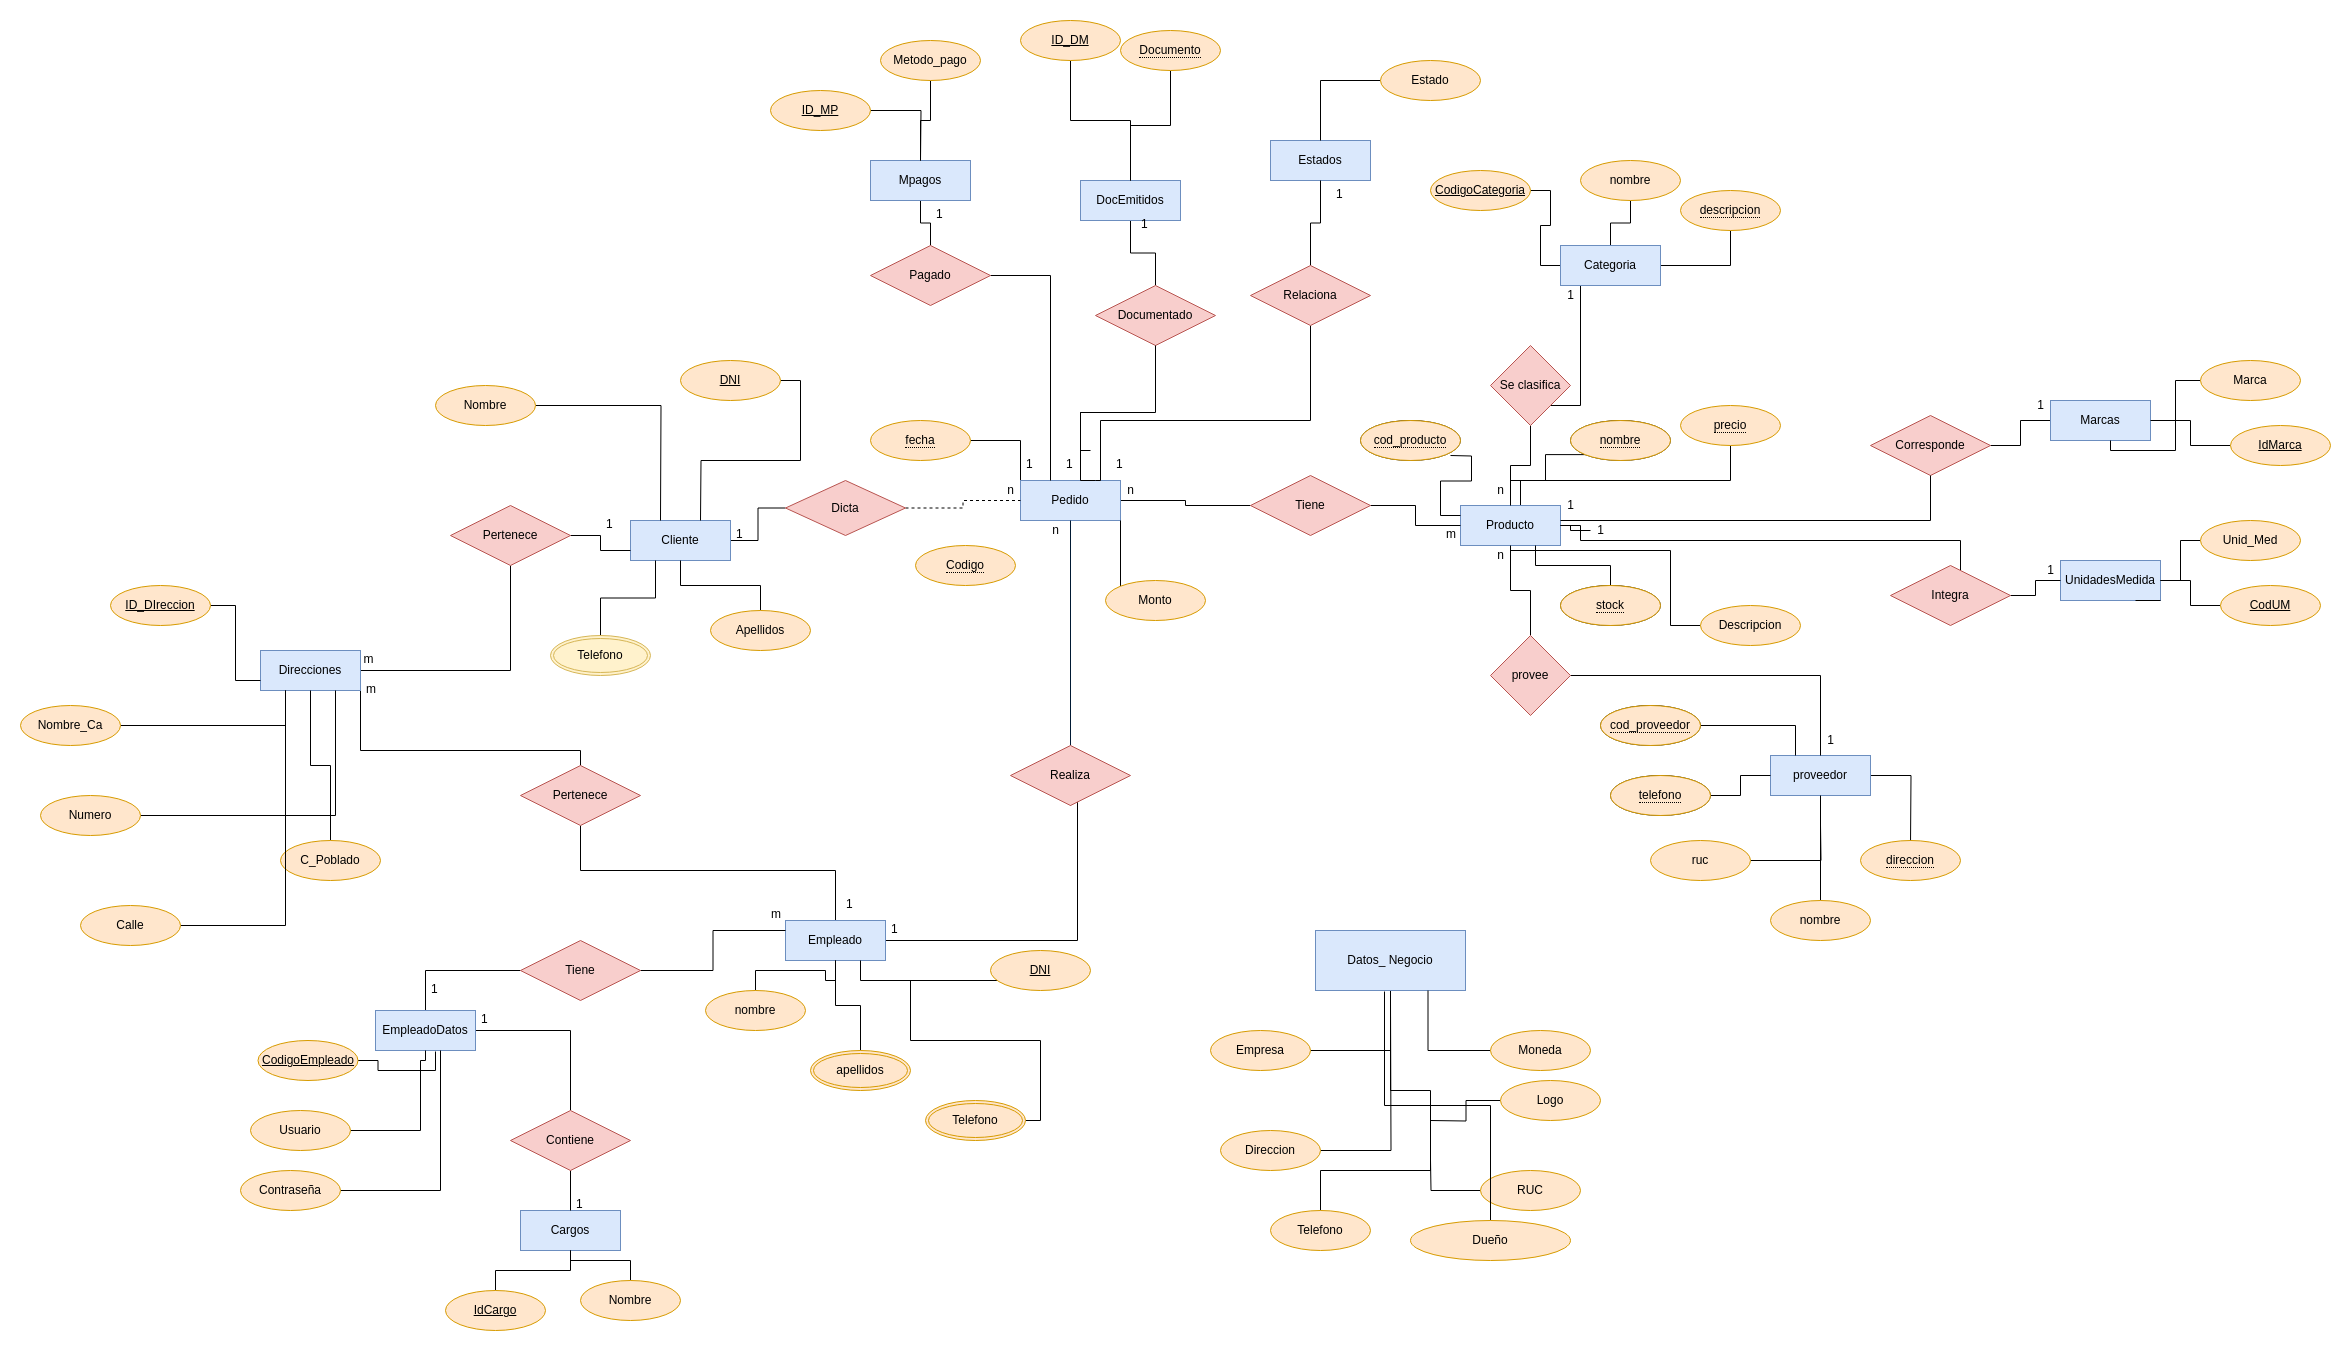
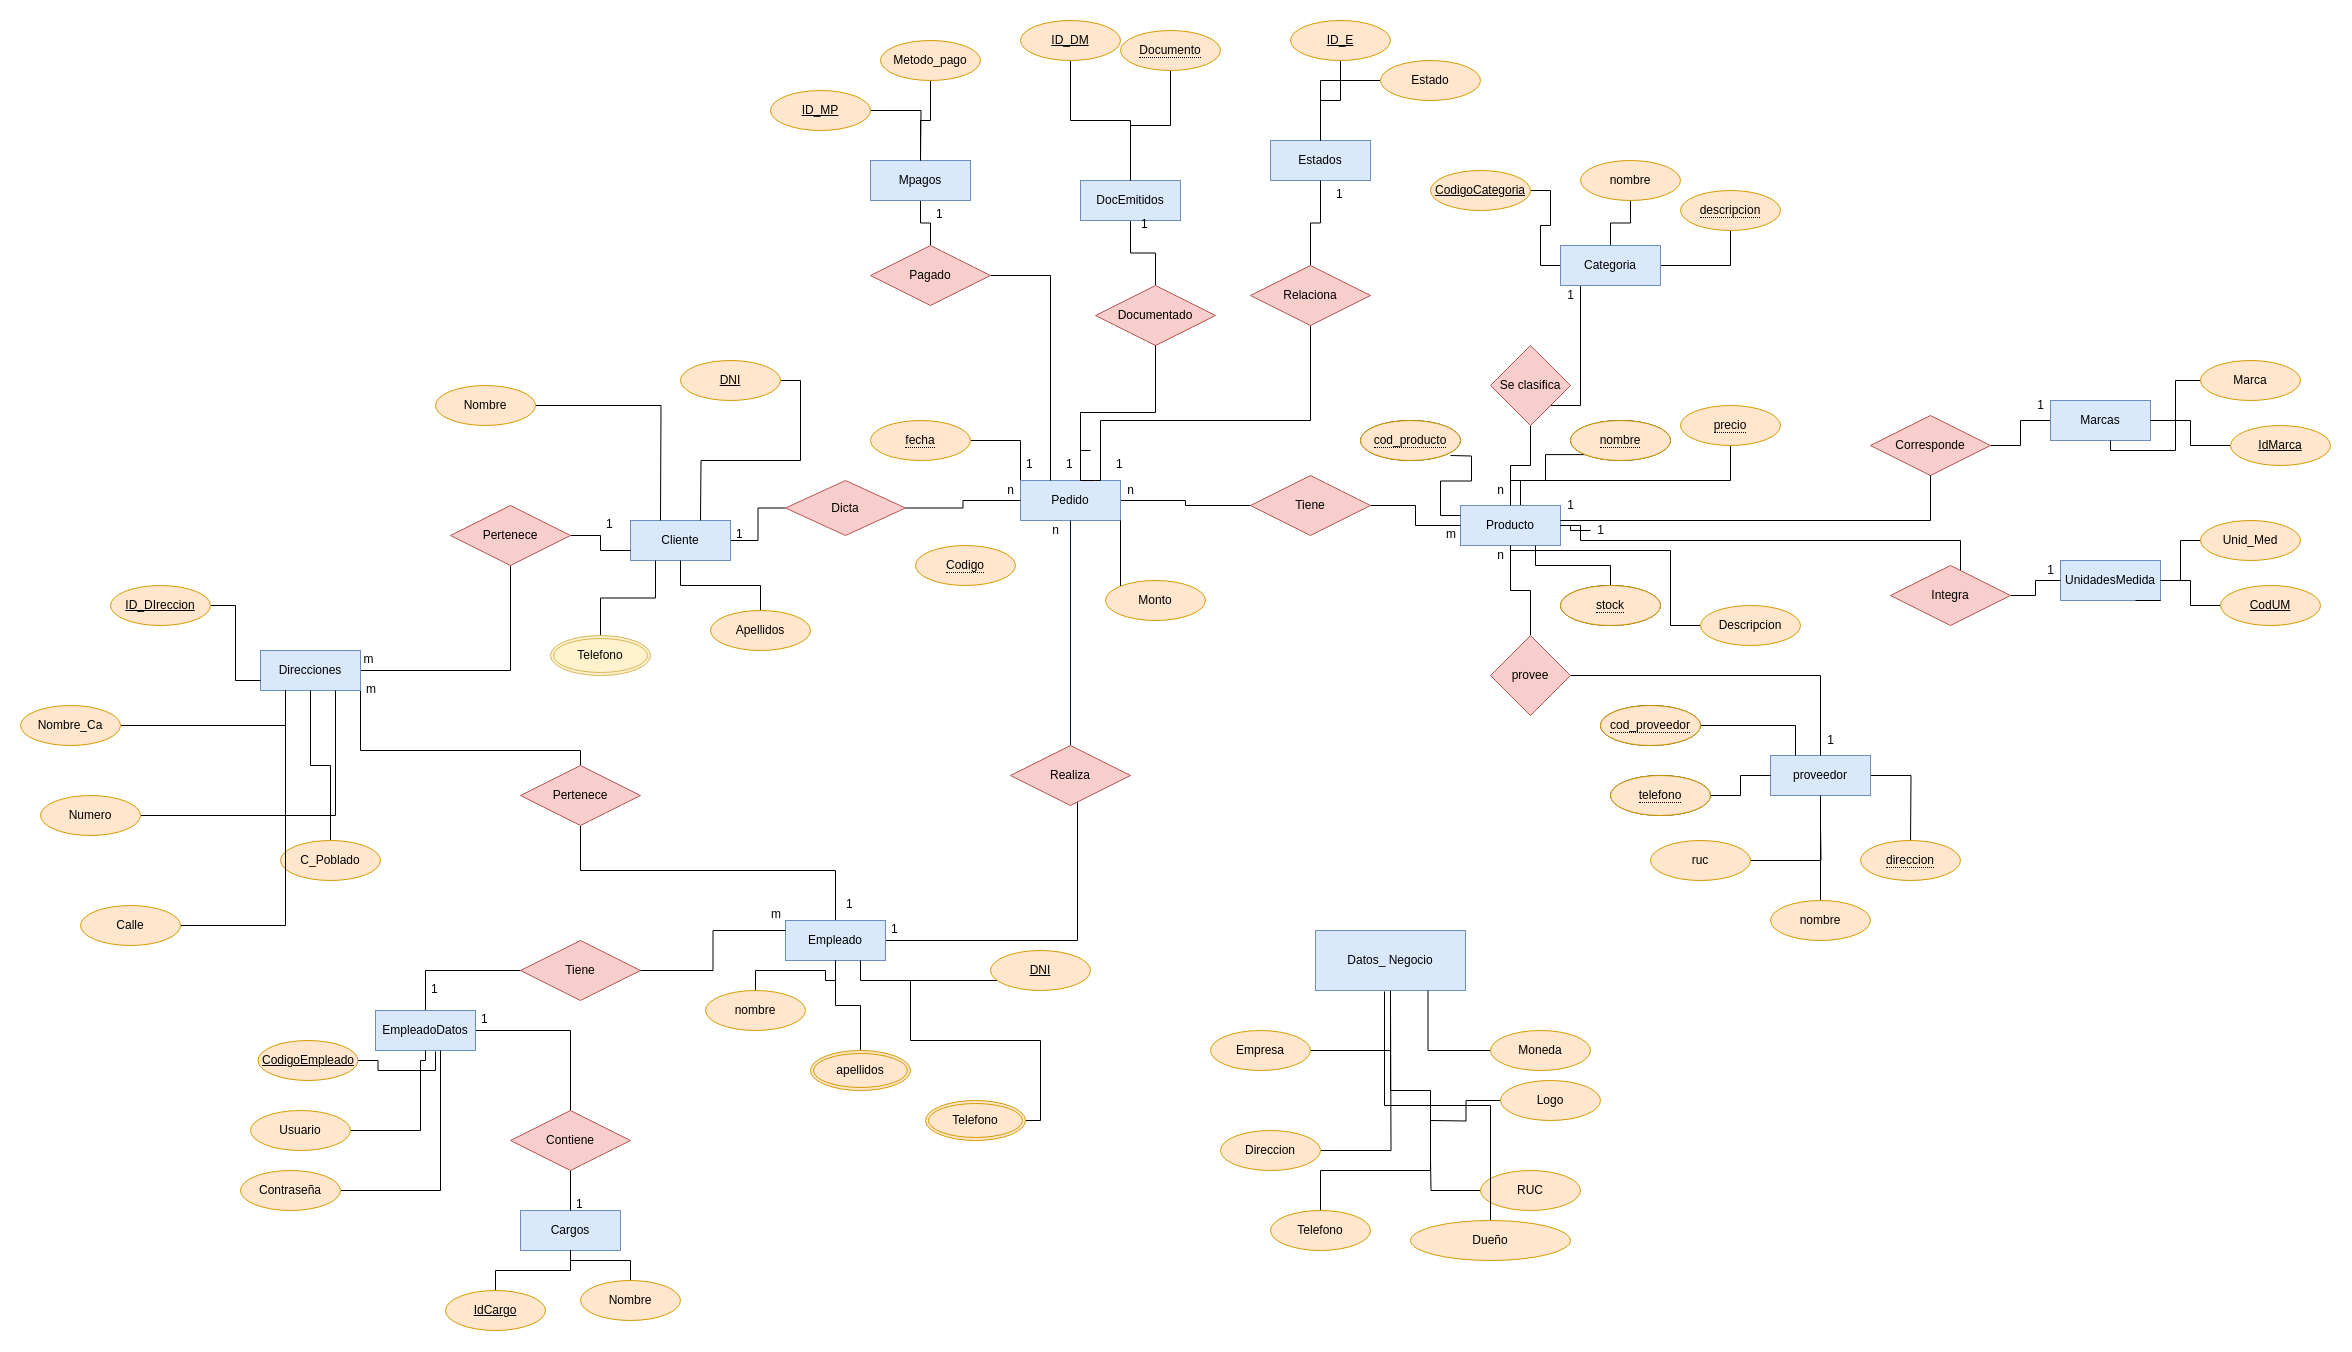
none -> (1341, 41)
none -> (1341, 90)
(963, 505) -> (963, 505)
